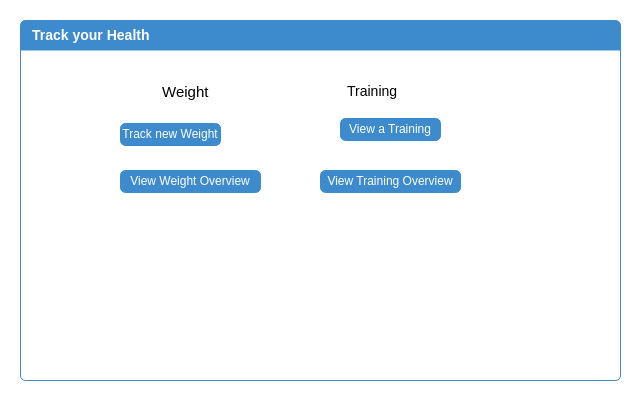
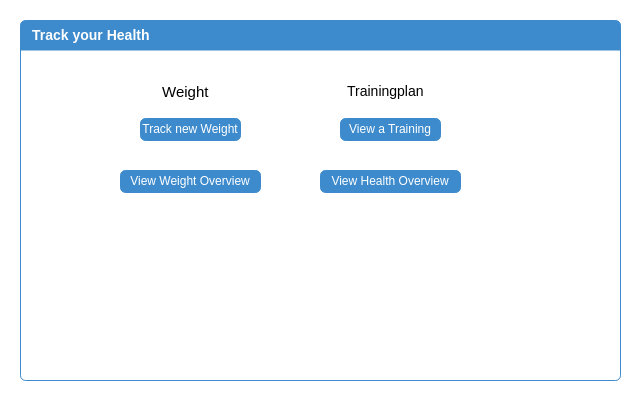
(371, 91) -> (383, 91)
(171, 135) -> (191, 130)
(391, 182) -> (391, 182)
